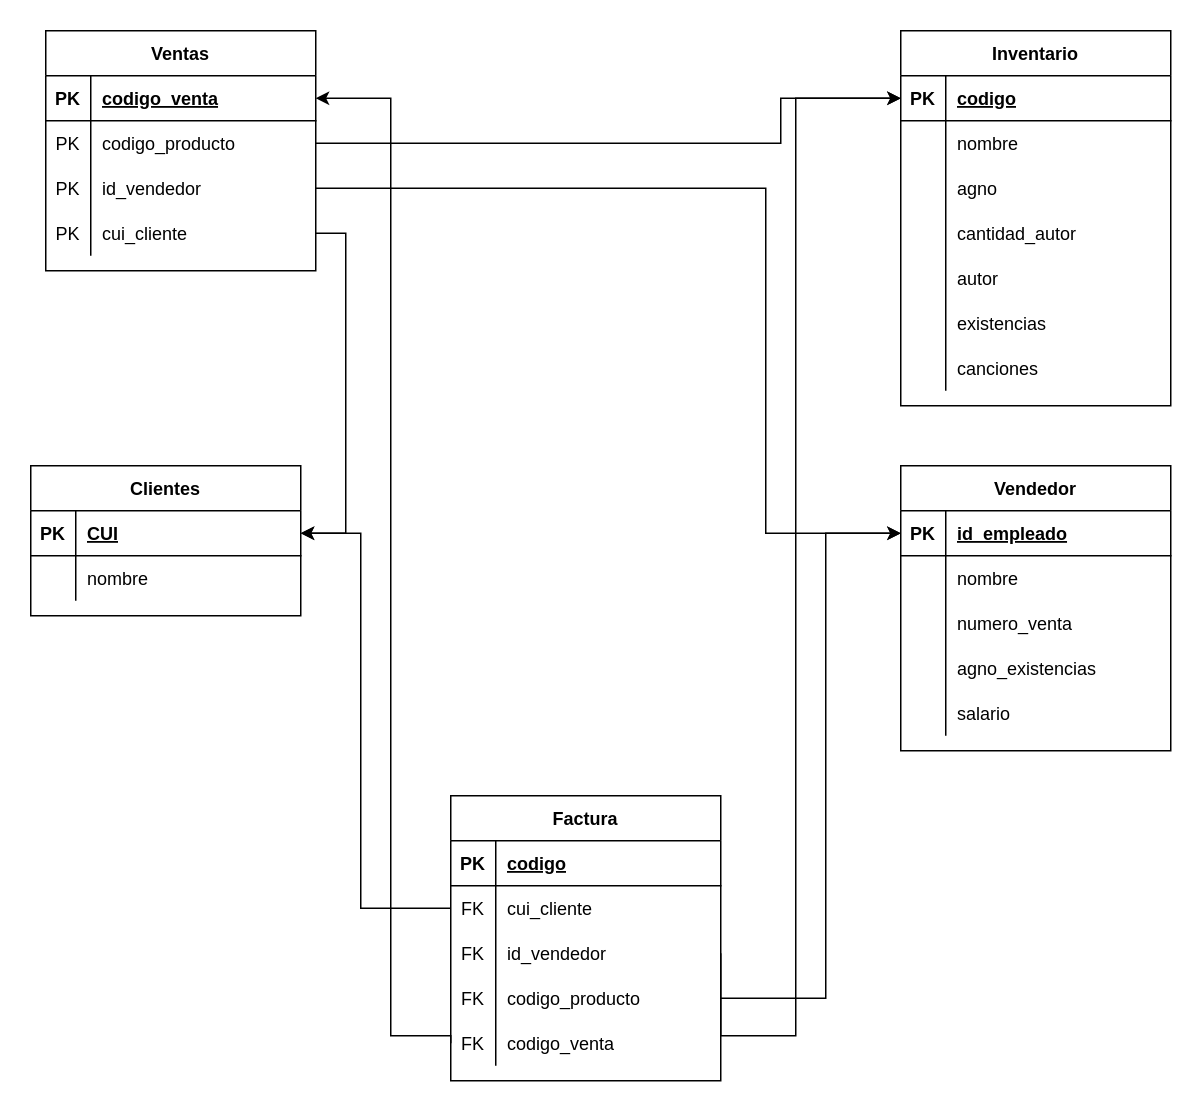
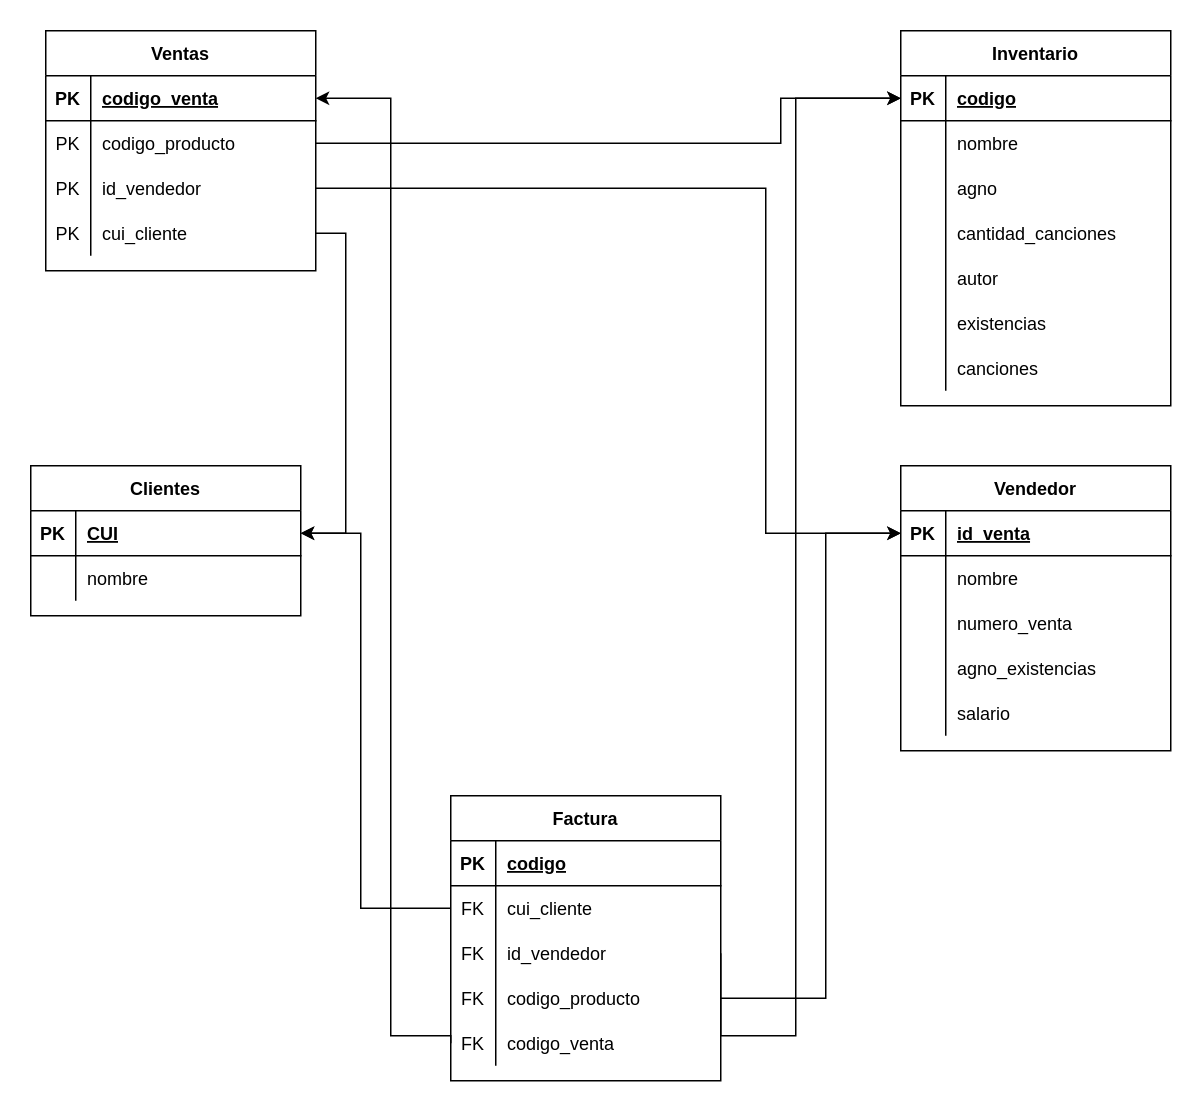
(1025, 234) -> (1043, 234)
(1008, 534) -> (995, 534)
